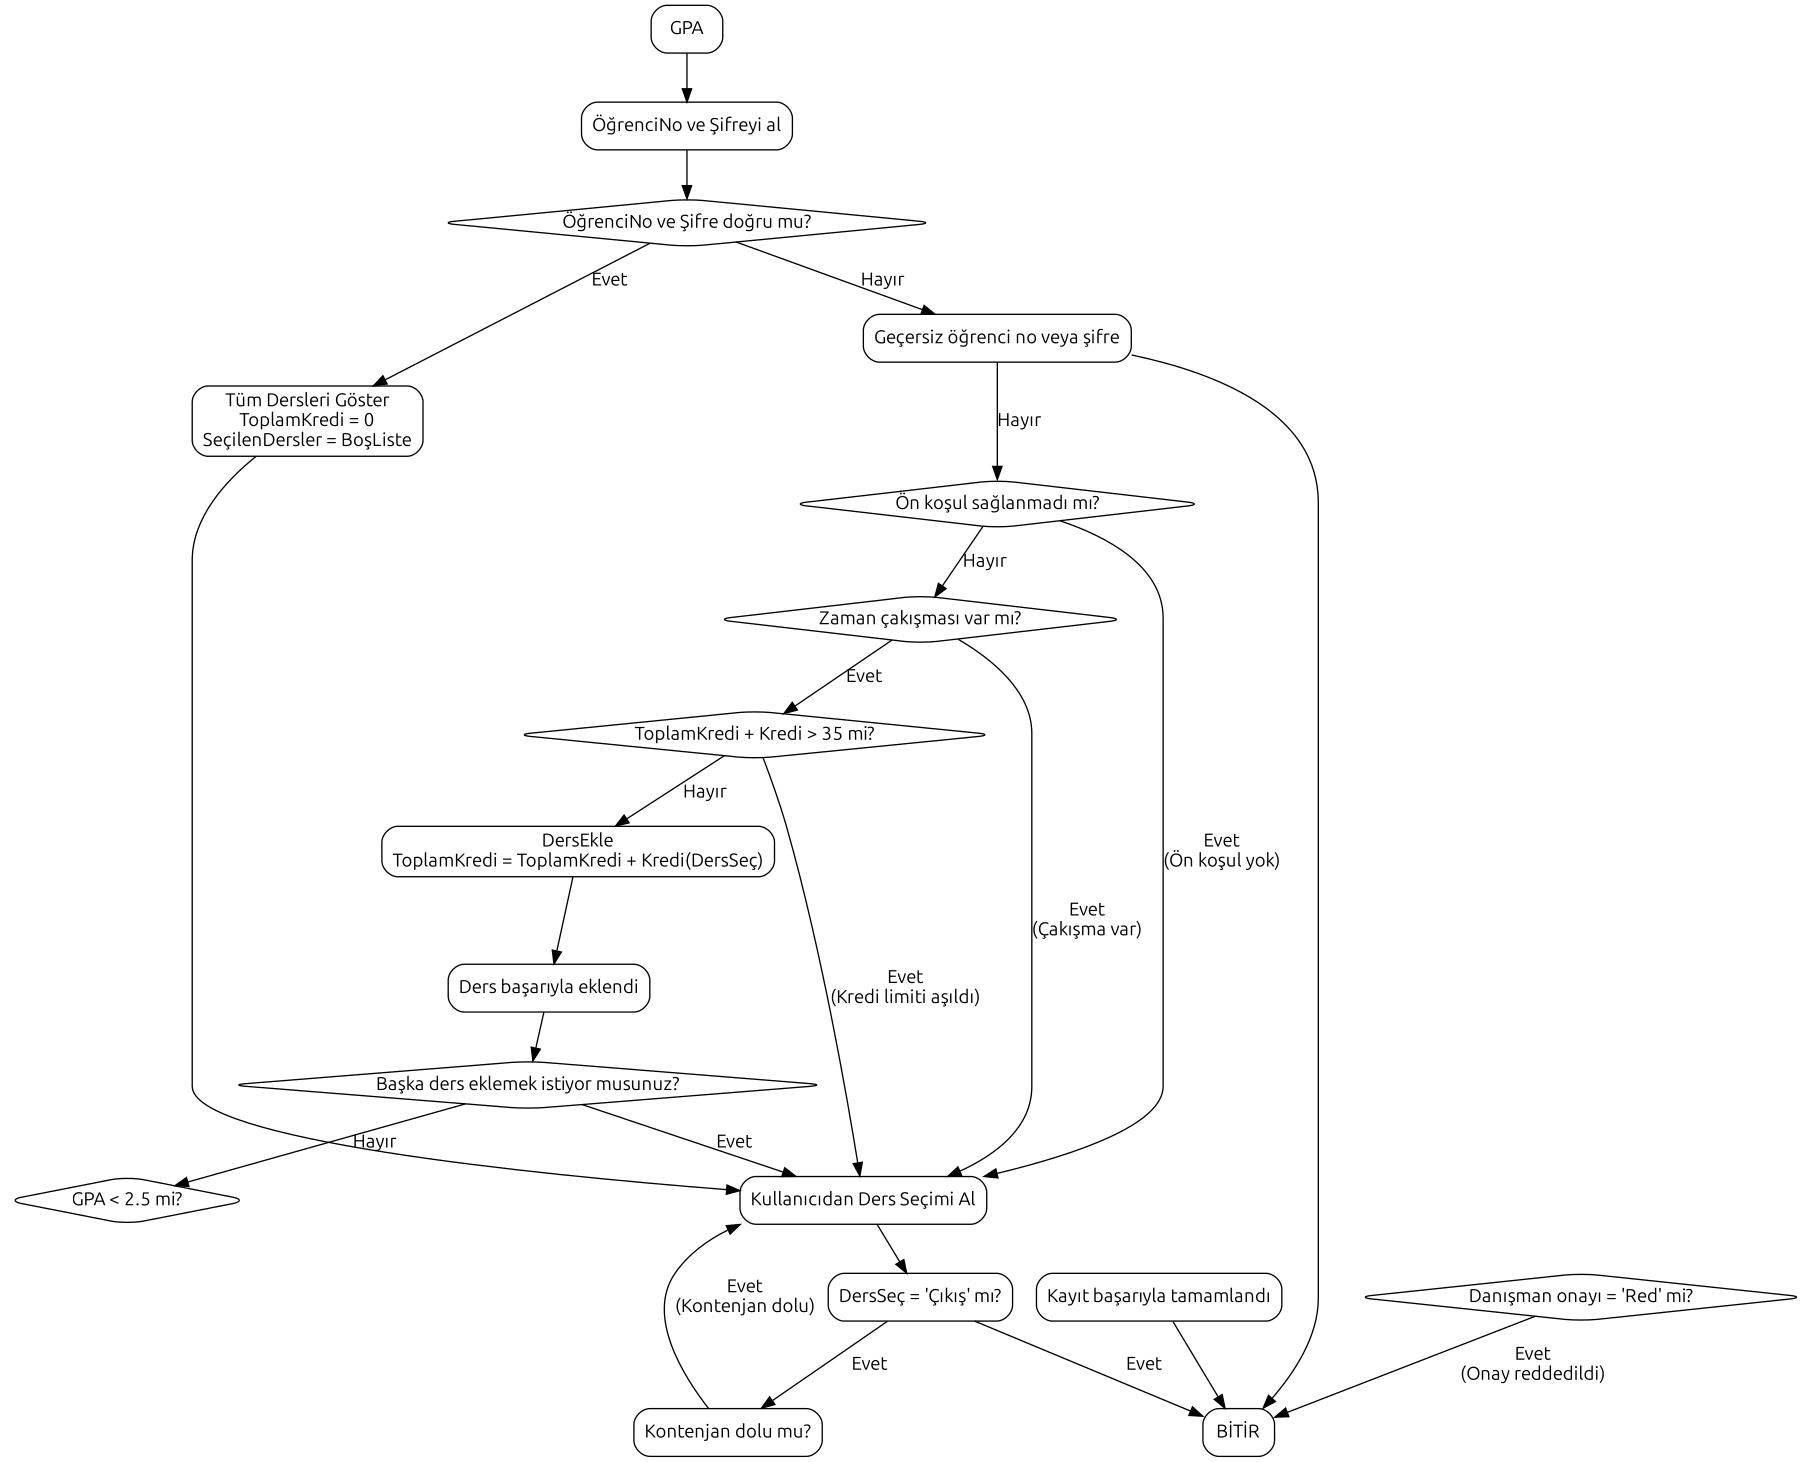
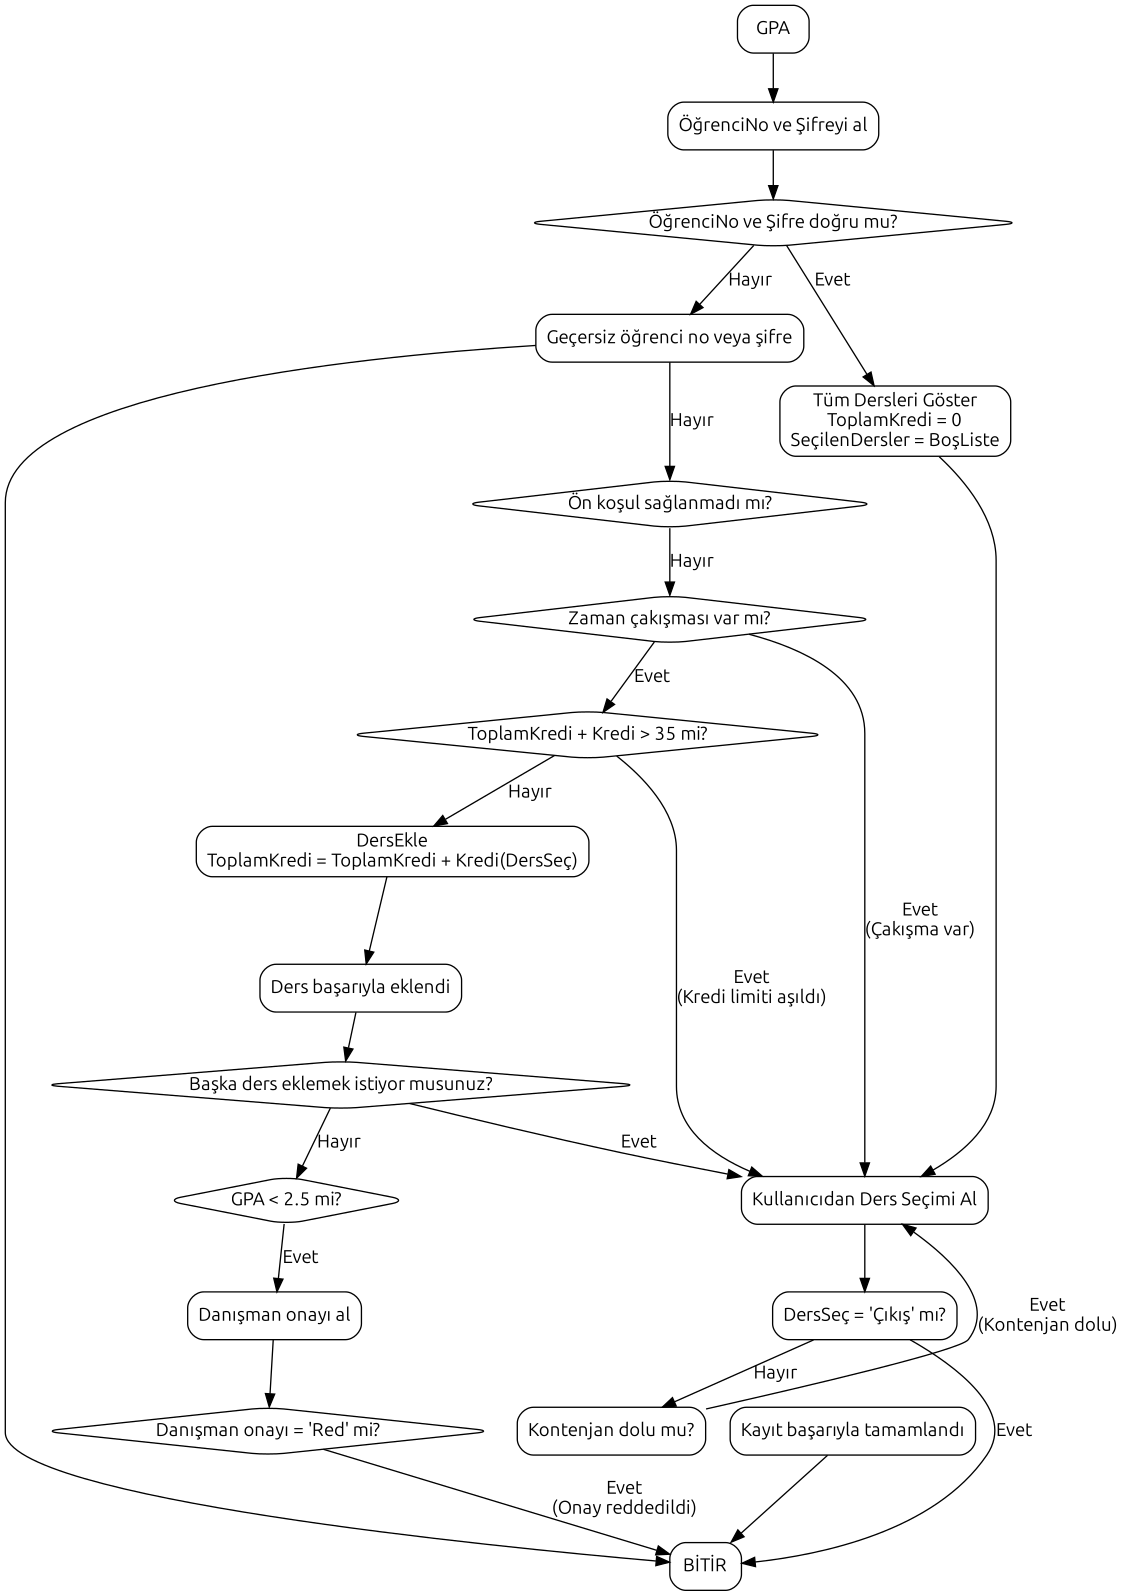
(1163, 874) -> none
none -> (275, 1316)
(870, 1365) -> (776, 1373)
